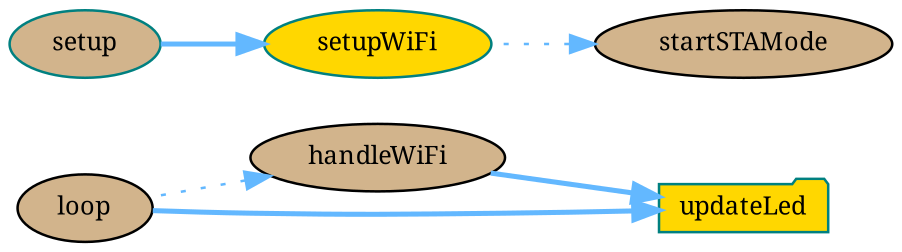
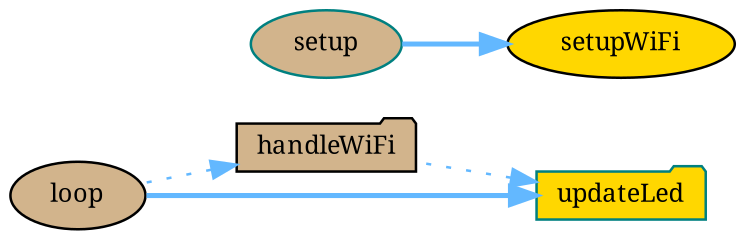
(378, 44) -> (621, 44)
(744, 44) -> none
(378, 158) -> (326, 148)
(562, 183) -> (464, 170)
